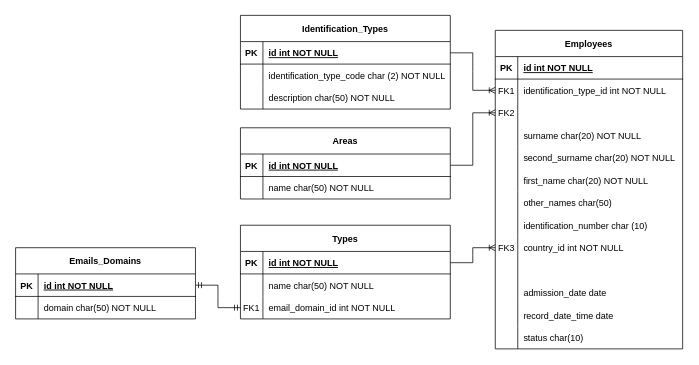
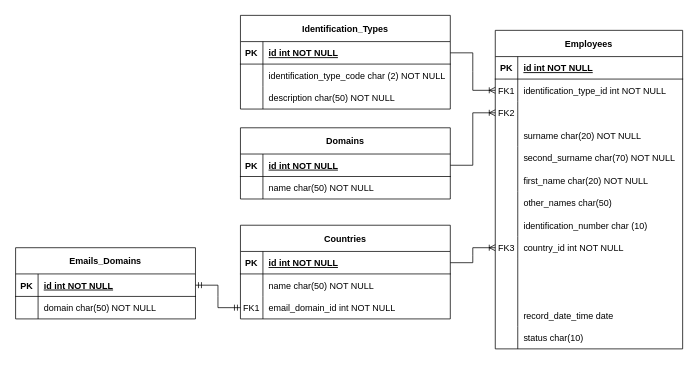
(345, 141) -> (345, 141)
(602, 158) -> (602, 158)
(345, 239) -> (345, 239)
(600, 293) -> none
